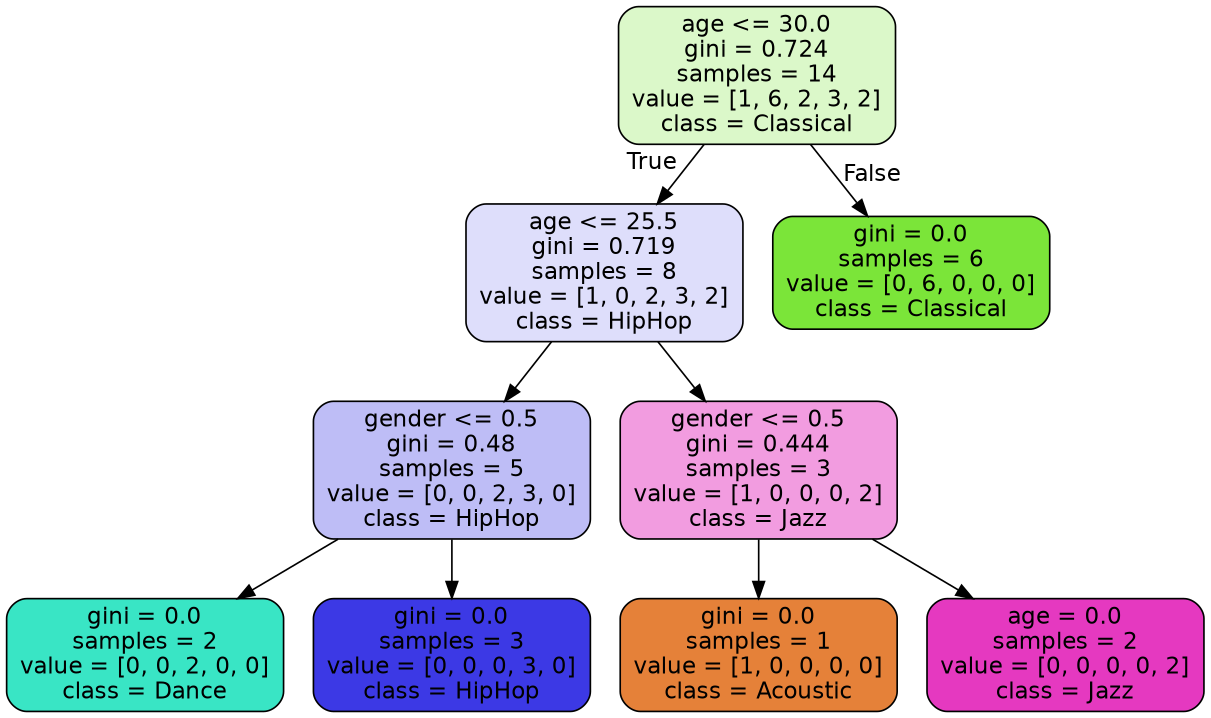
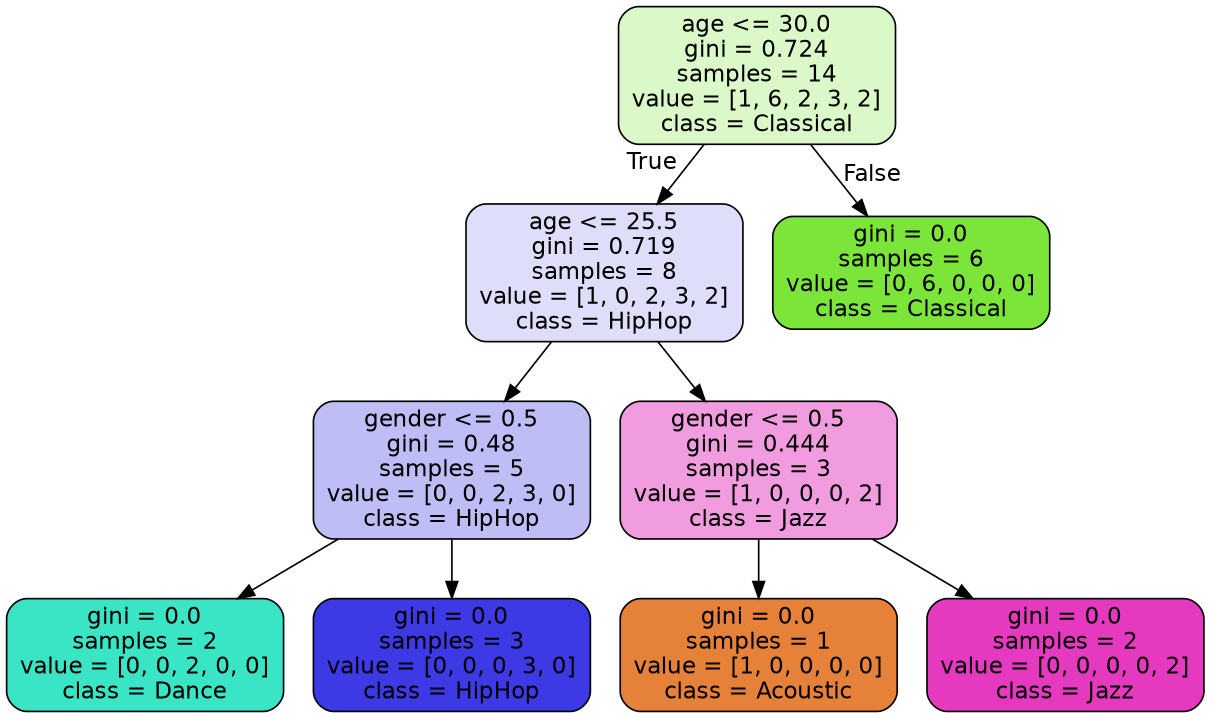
(1065, 655) -> (1065, 655)
